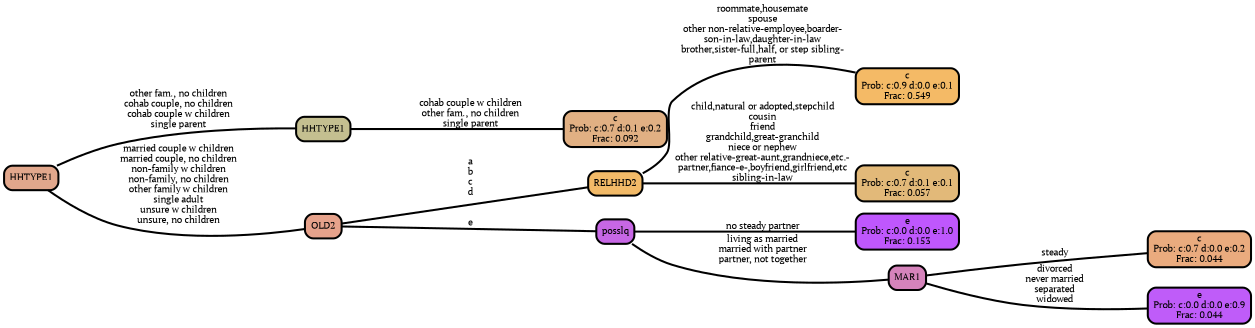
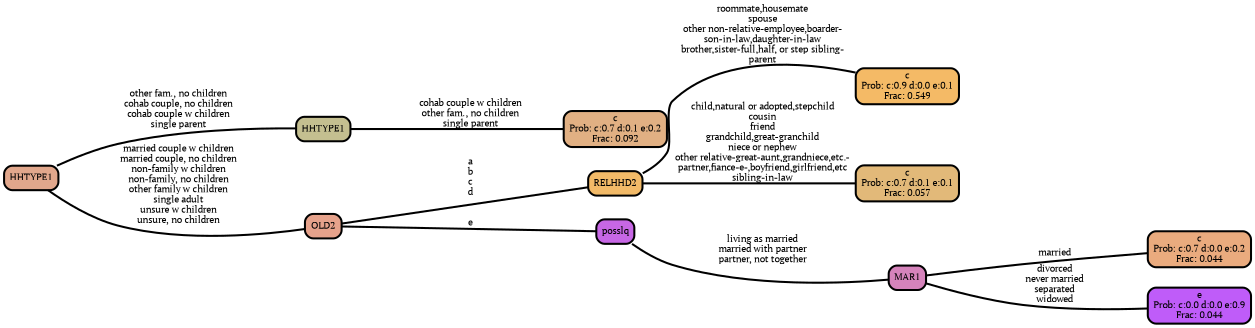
(907, 232) -> none
(1053, 253) -> (1053, 253)
